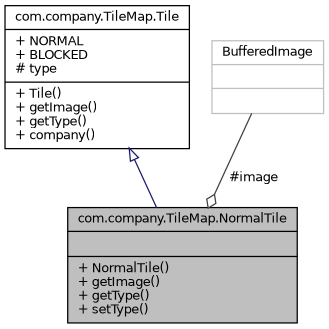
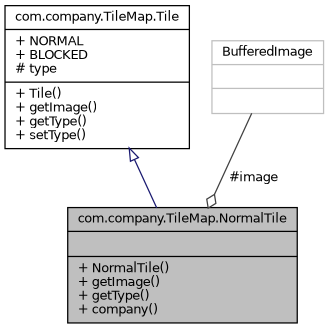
(55, 135) -> (51, 135)
(114, 310) -> (118, 310)
